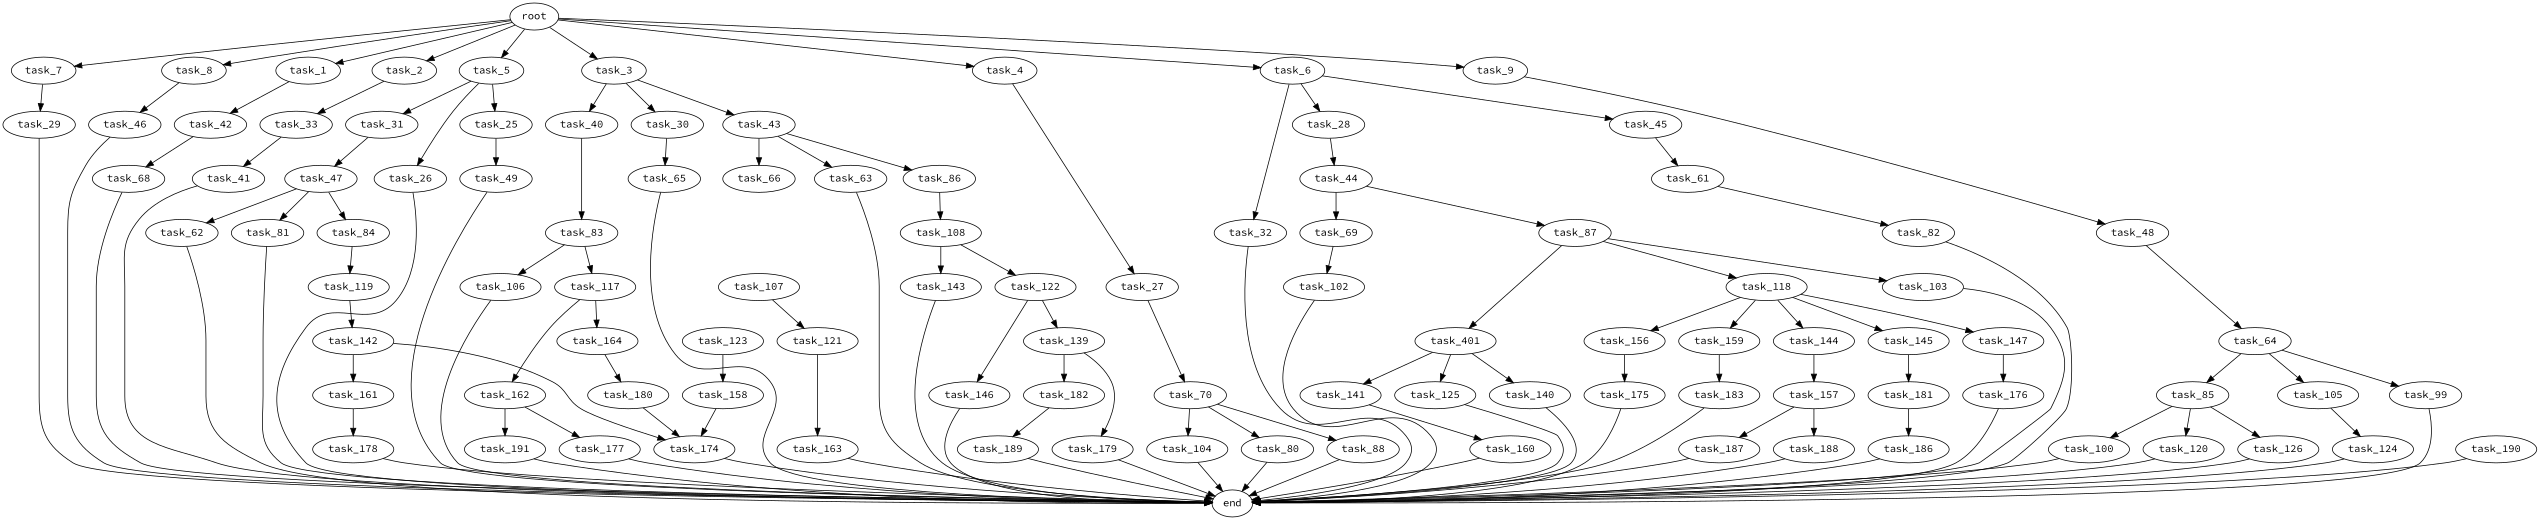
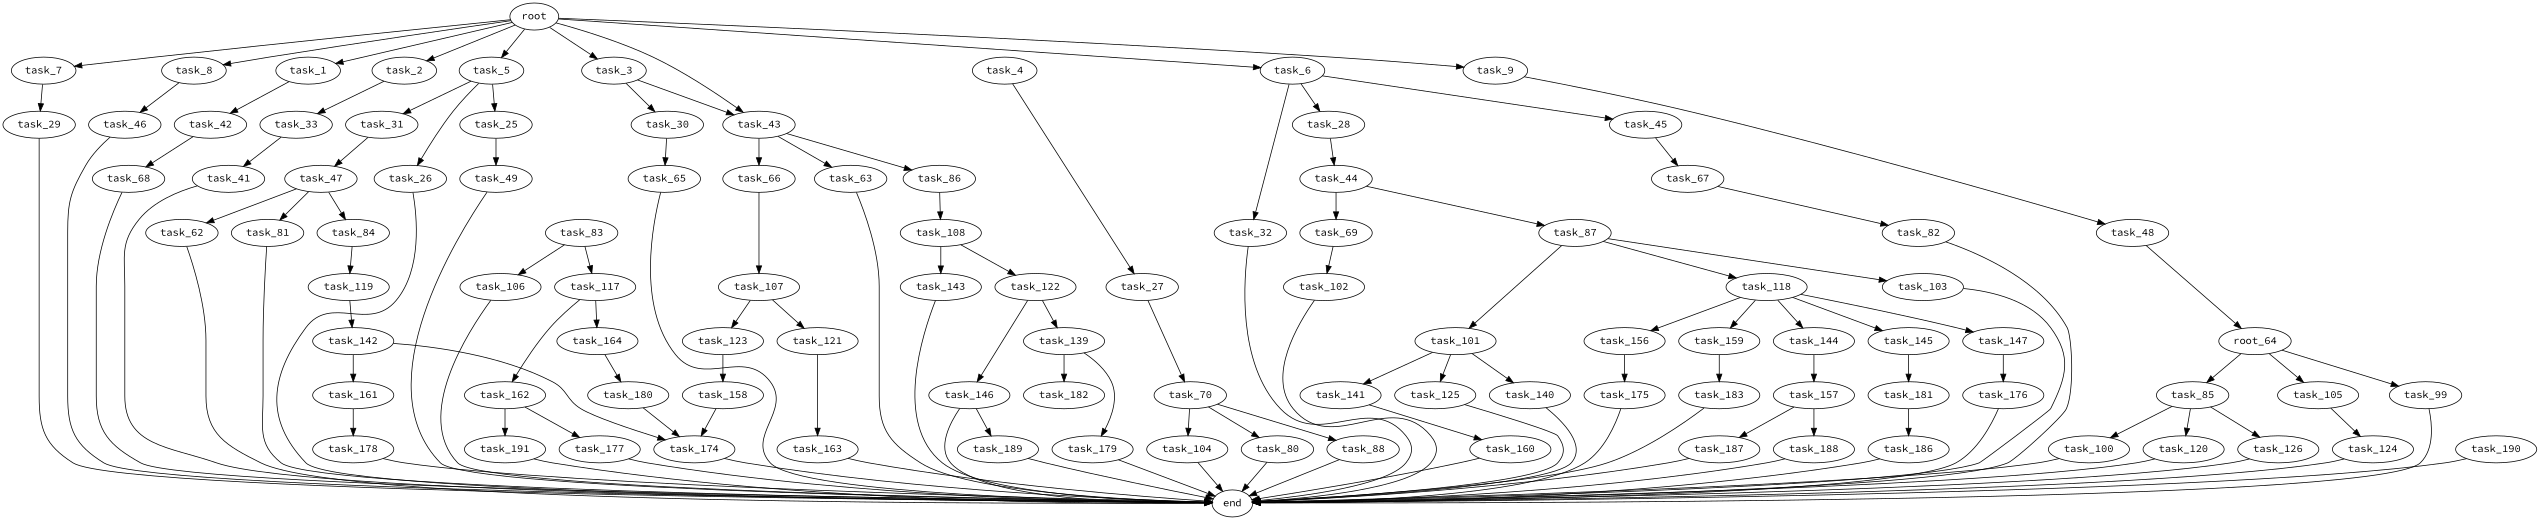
(762, 43) -> (651, 56)
(582, 125) -> none
(1688, 179) -> (1688, 179)
none -> (759, 229)
none -> (743, 311)
(1456, 341) -> (1456, 341)
(2255, 341) -> (2255, 341)
(1034, 420) -> (982, 419)
